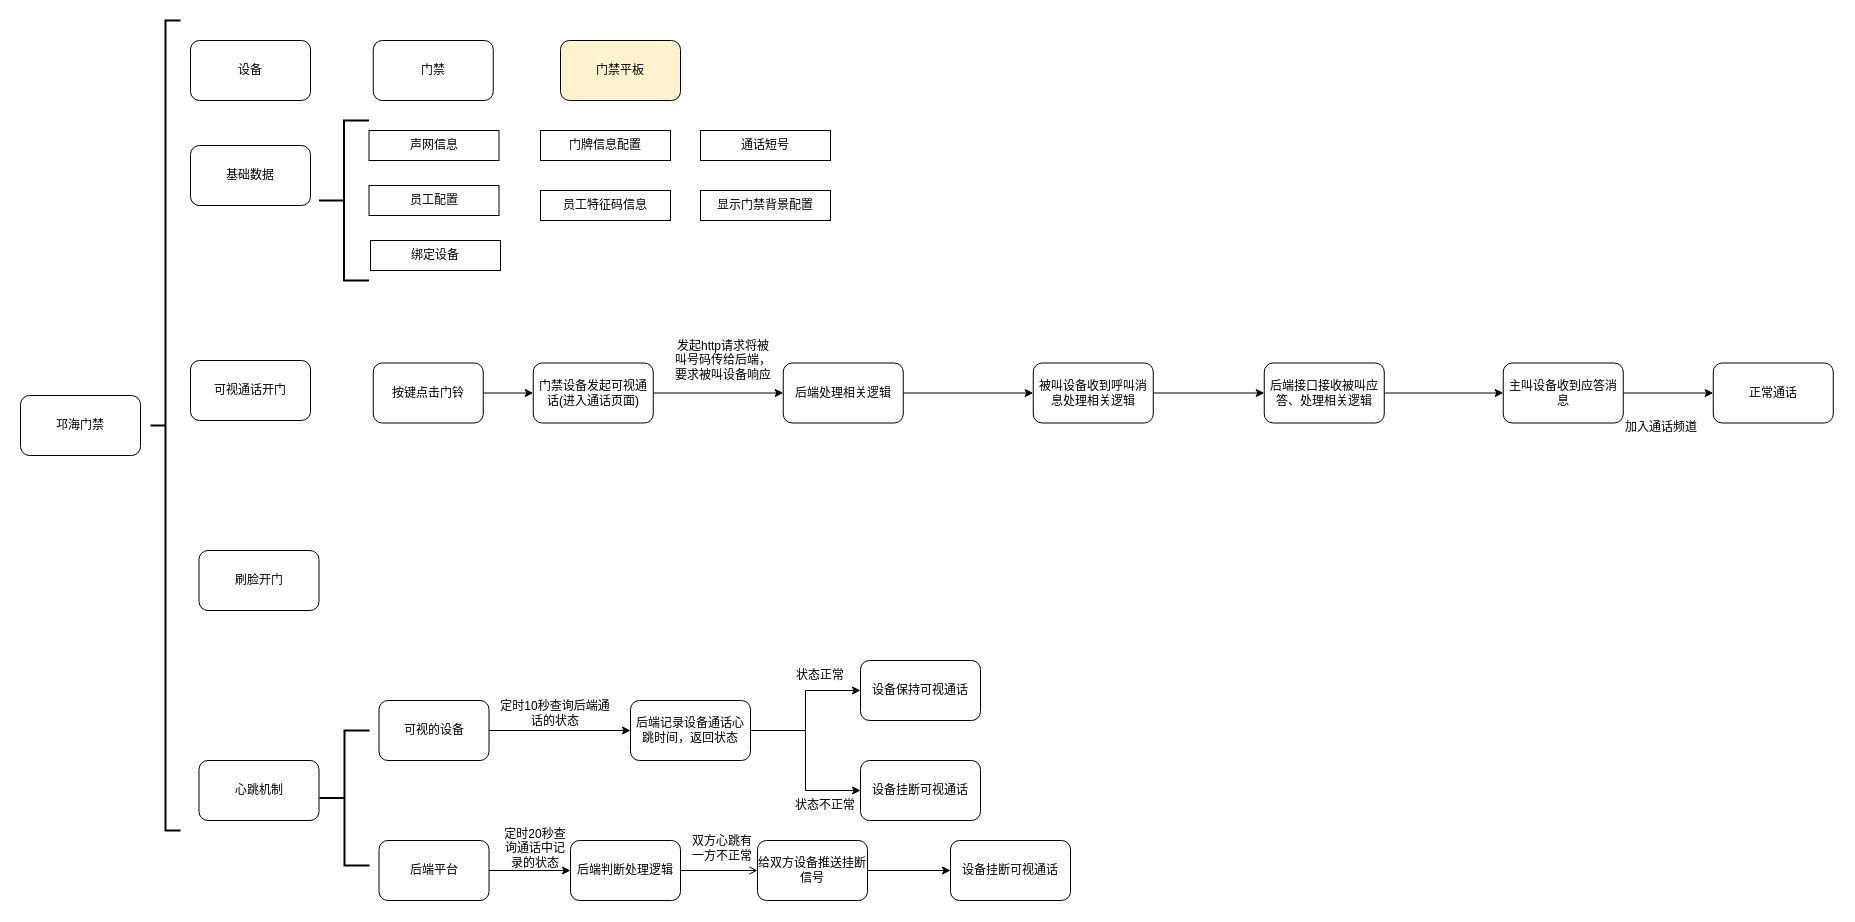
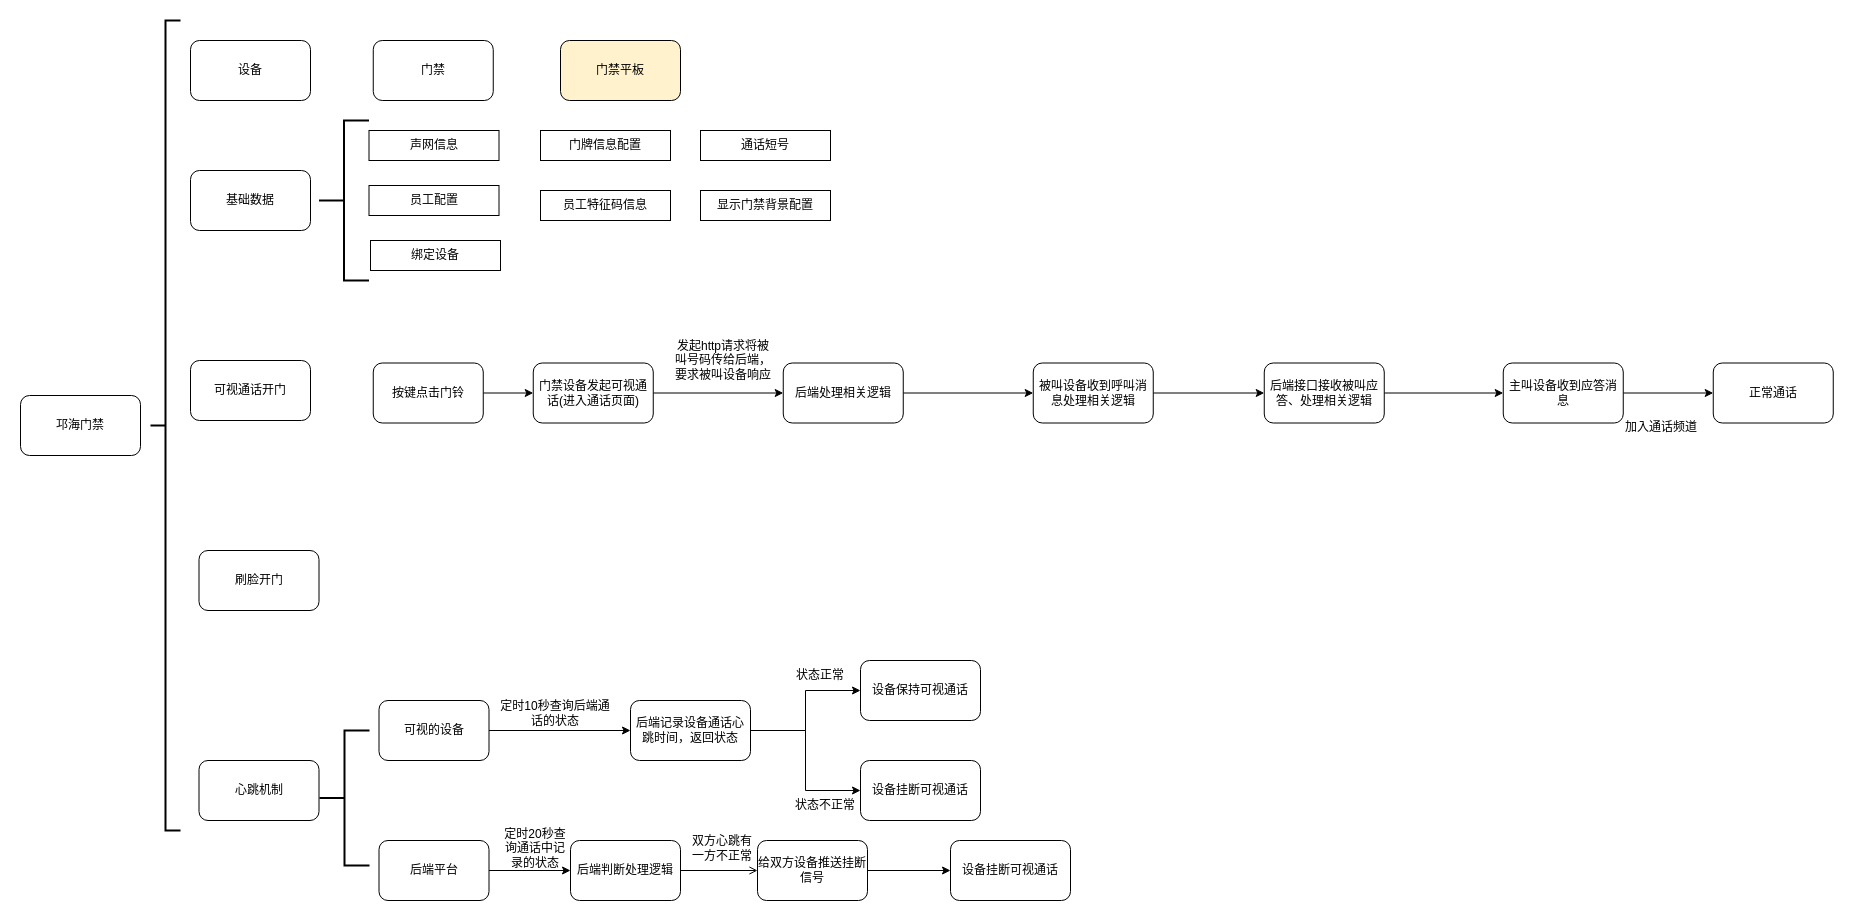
(251, 176) -> (251, 201)
